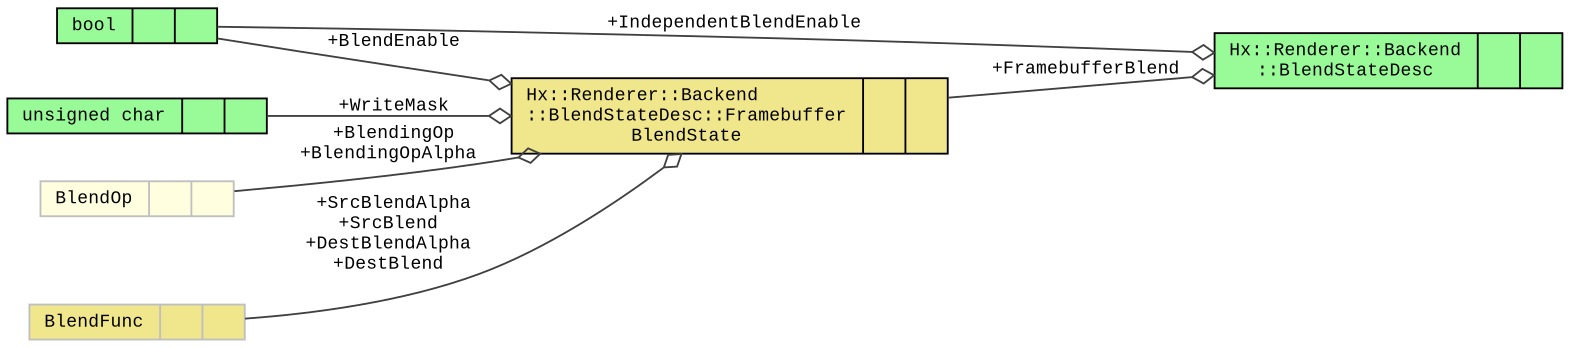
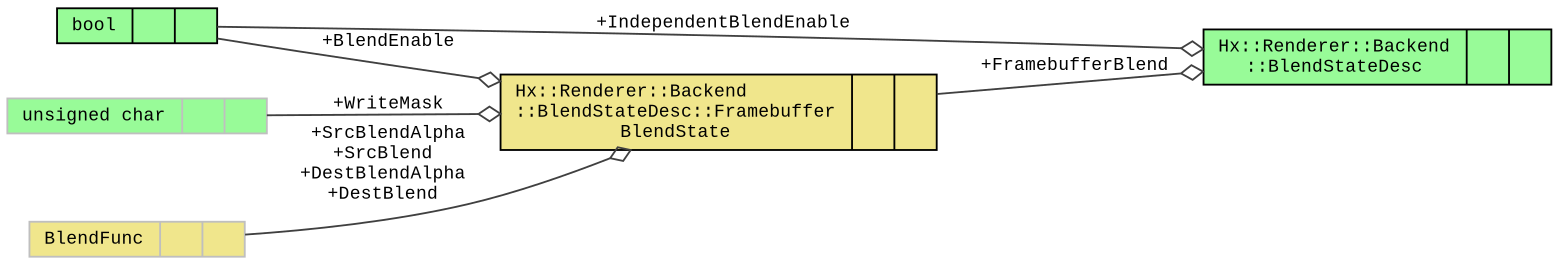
(137, 116) -> (137, 116)
(137, 199) -> none
